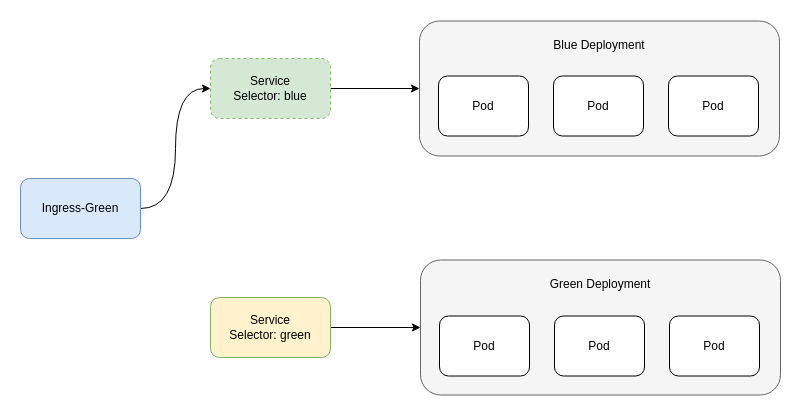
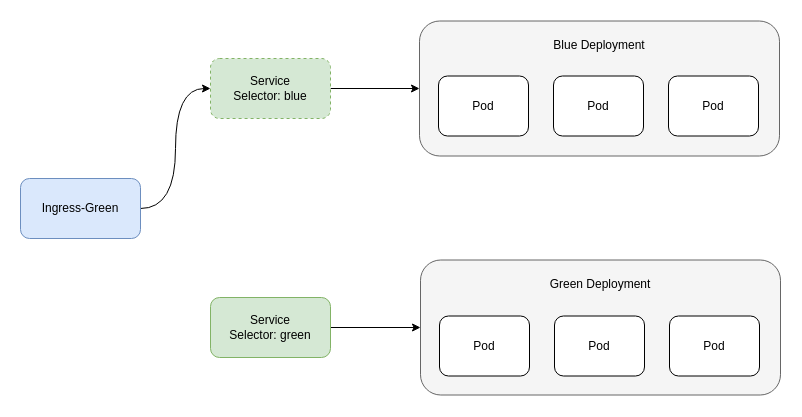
(271, 328) -> (271, 328)
